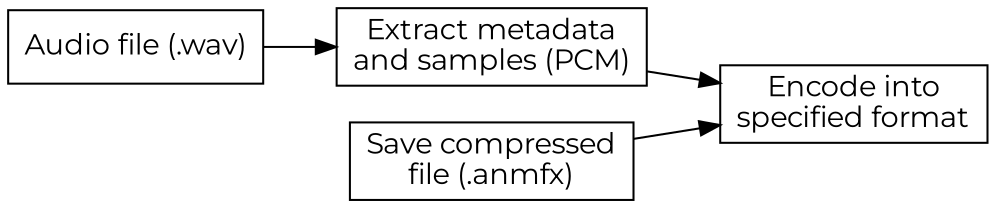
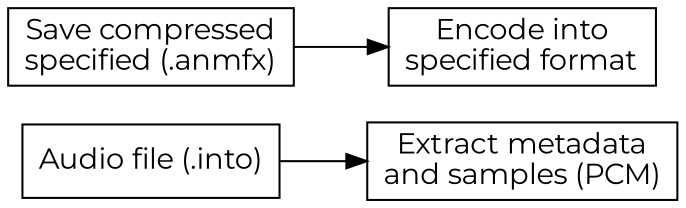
(136, 47) -> (151, 161)
(674, 76) -> none
(492, 161) -> (151, 47)
